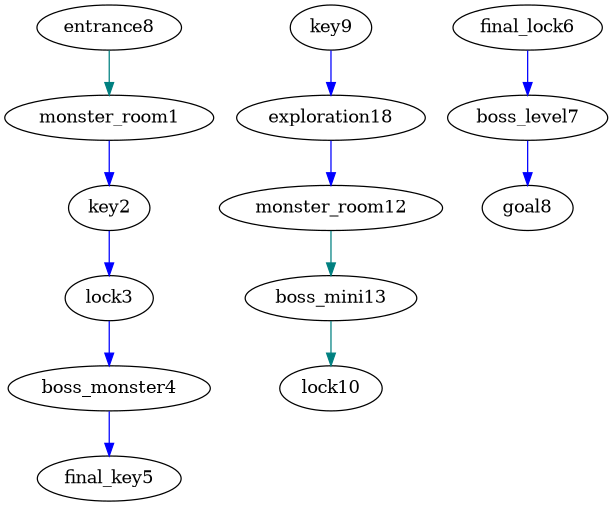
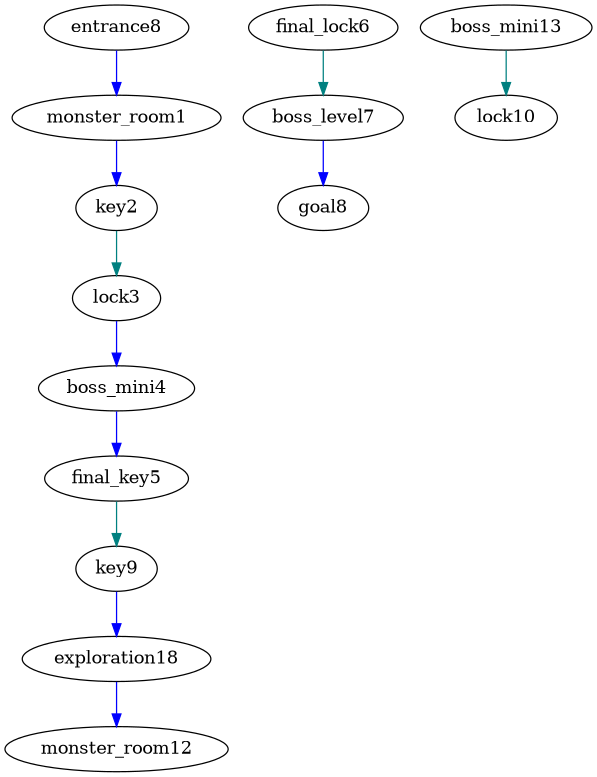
(109, 67) -> (117, 67)
(528, 67) -> (323, 67)
(109, 247) -> (117, 247)
(331, 247) -> none
(109, 388) -> (117, 388)
none -> (117, 518)
